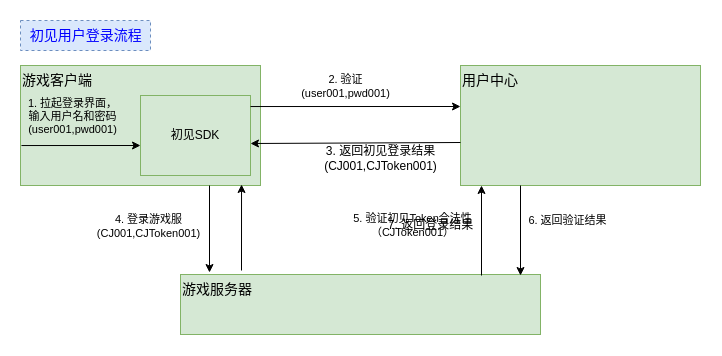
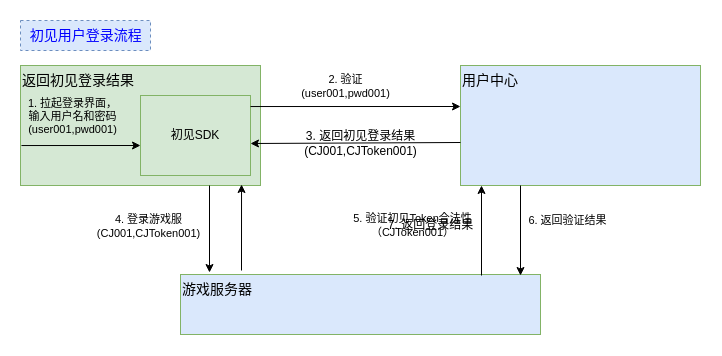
(53, 80) -> (71, 80)
(581, 126) -> (581, 126)
(381, 159) -> (361, 144)
(361, 305) -> (361, 305)
